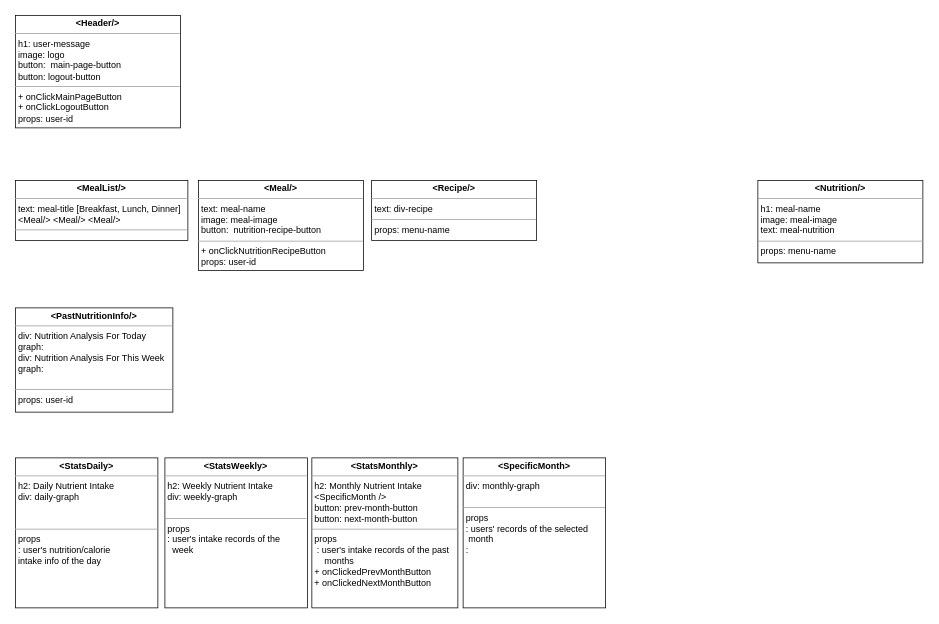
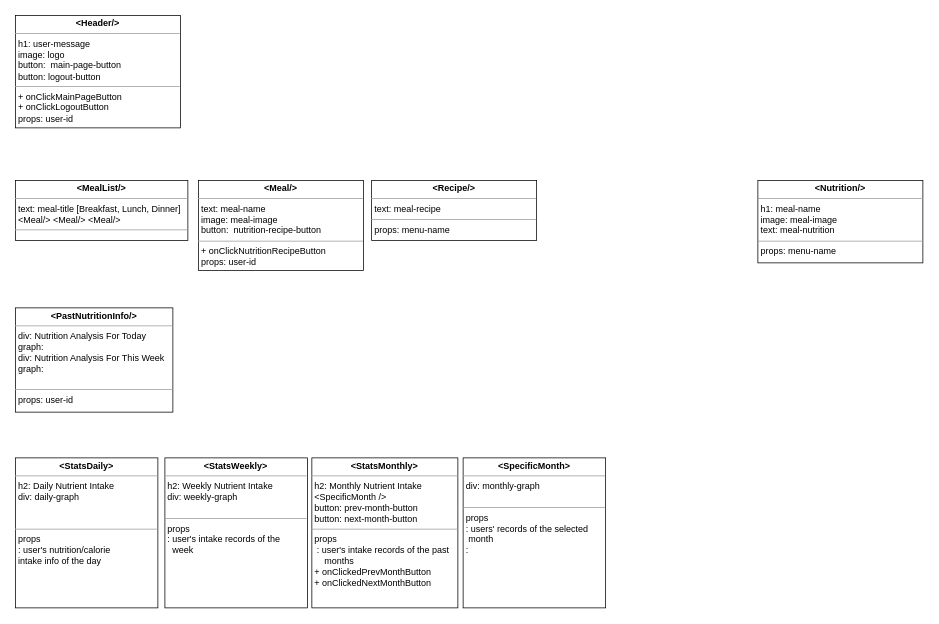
(410, 197) -> (410, 197)
